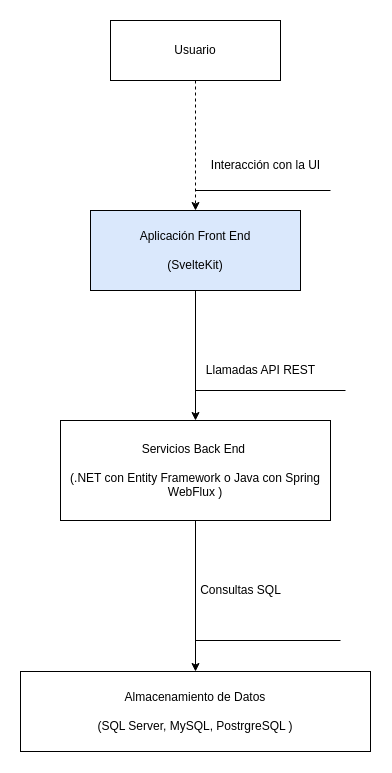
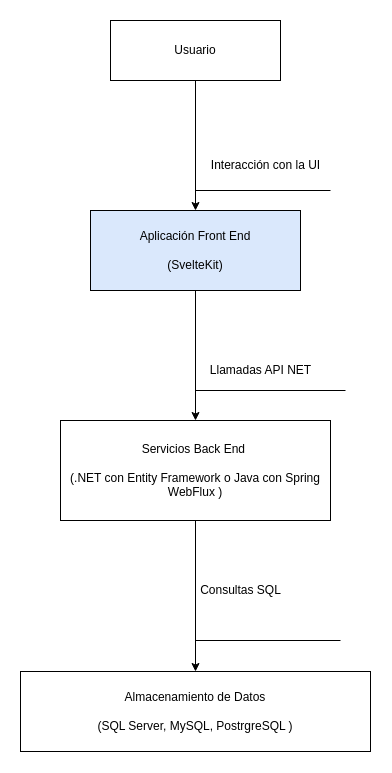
(196, 142) -> (196, 142)
(261, 371) -> (261, 371)
